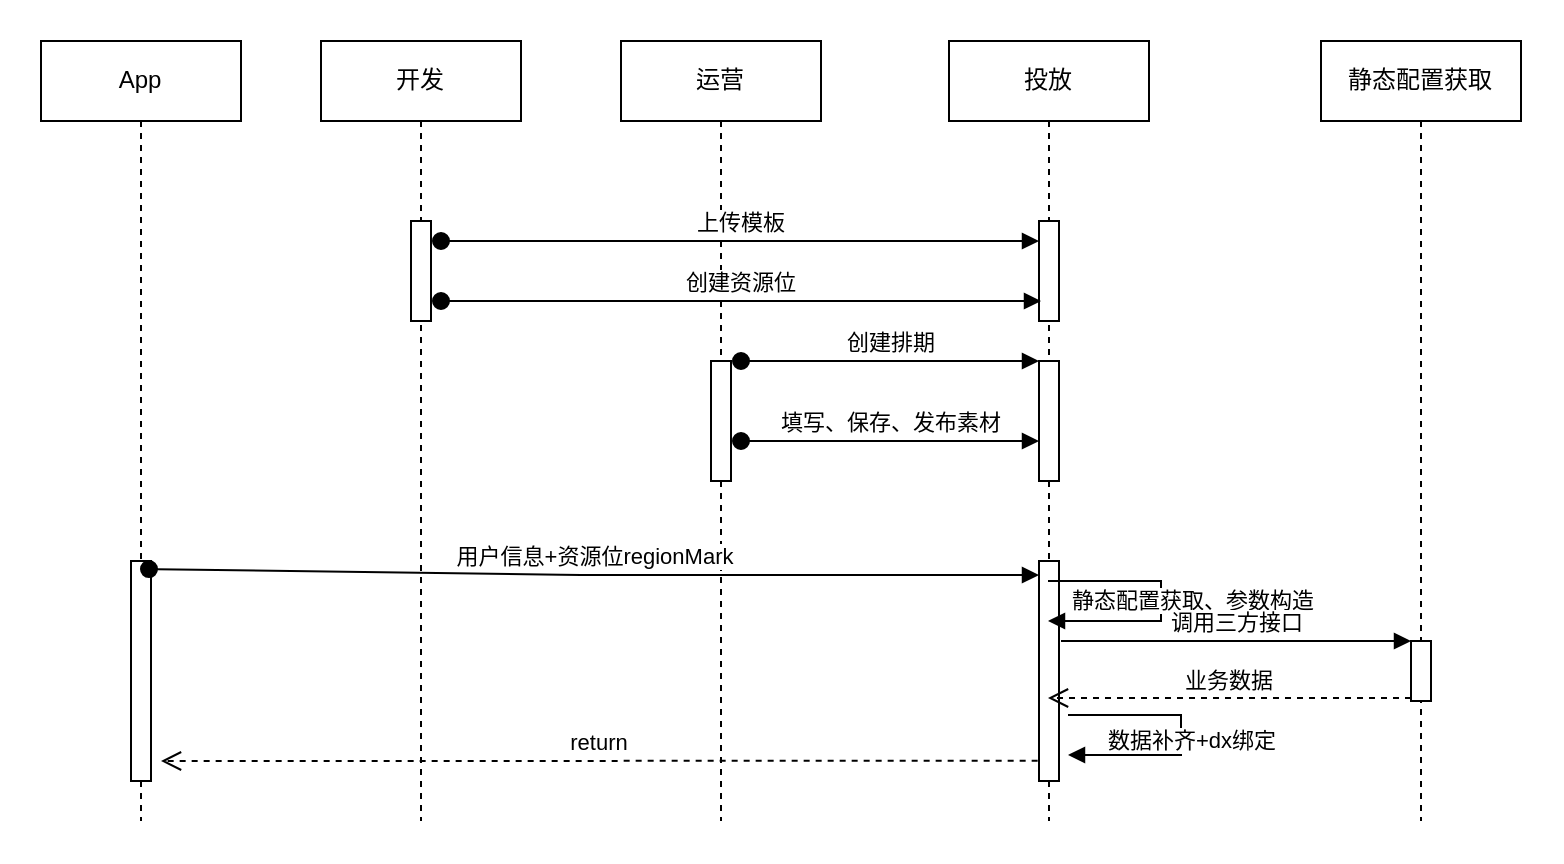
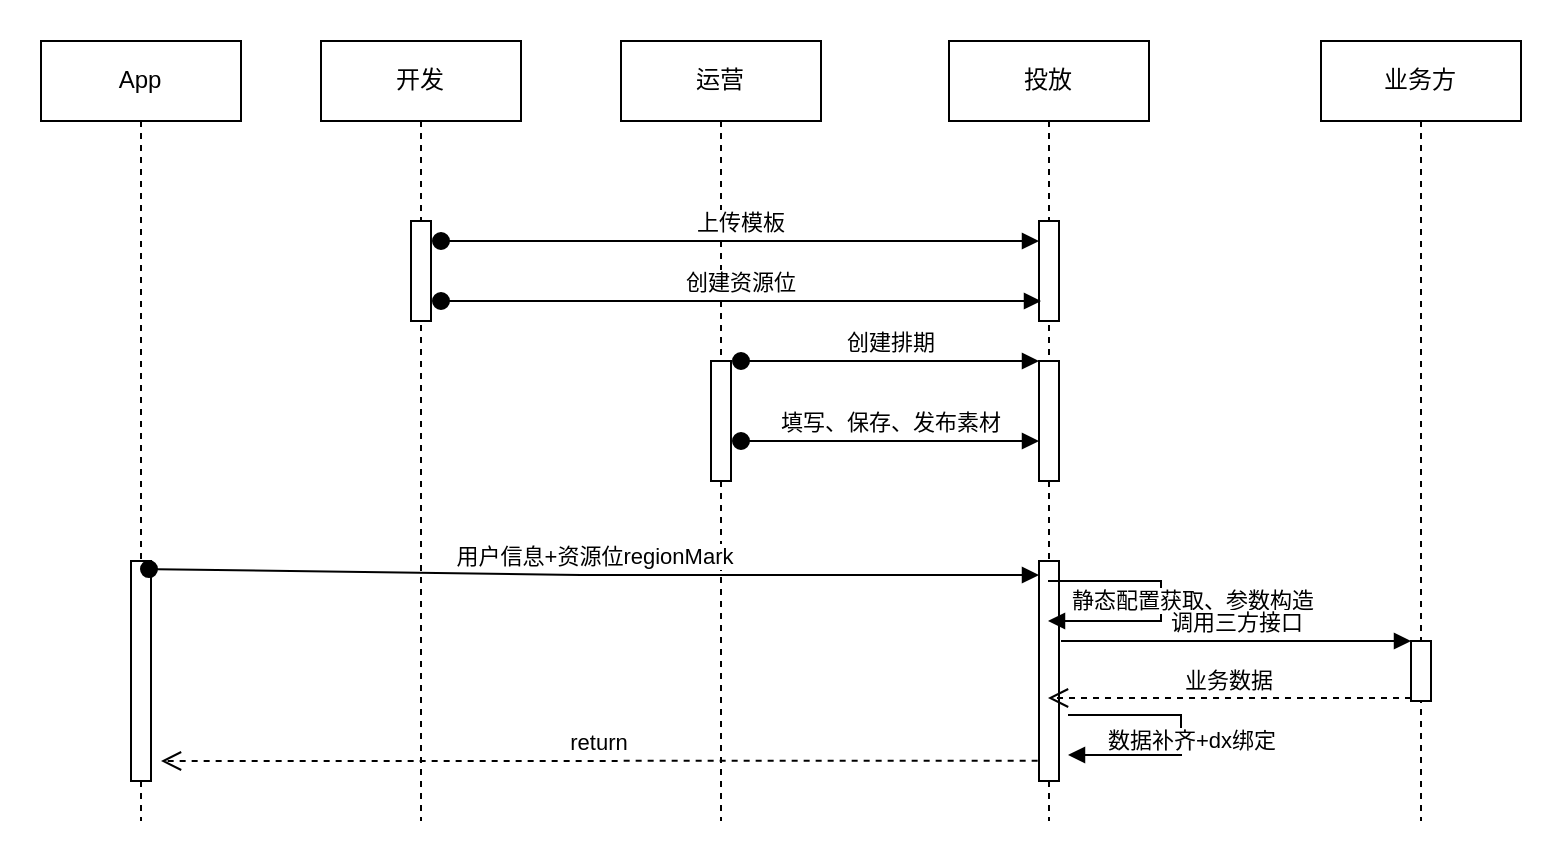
(1421, 81) -> (1421, 81)
